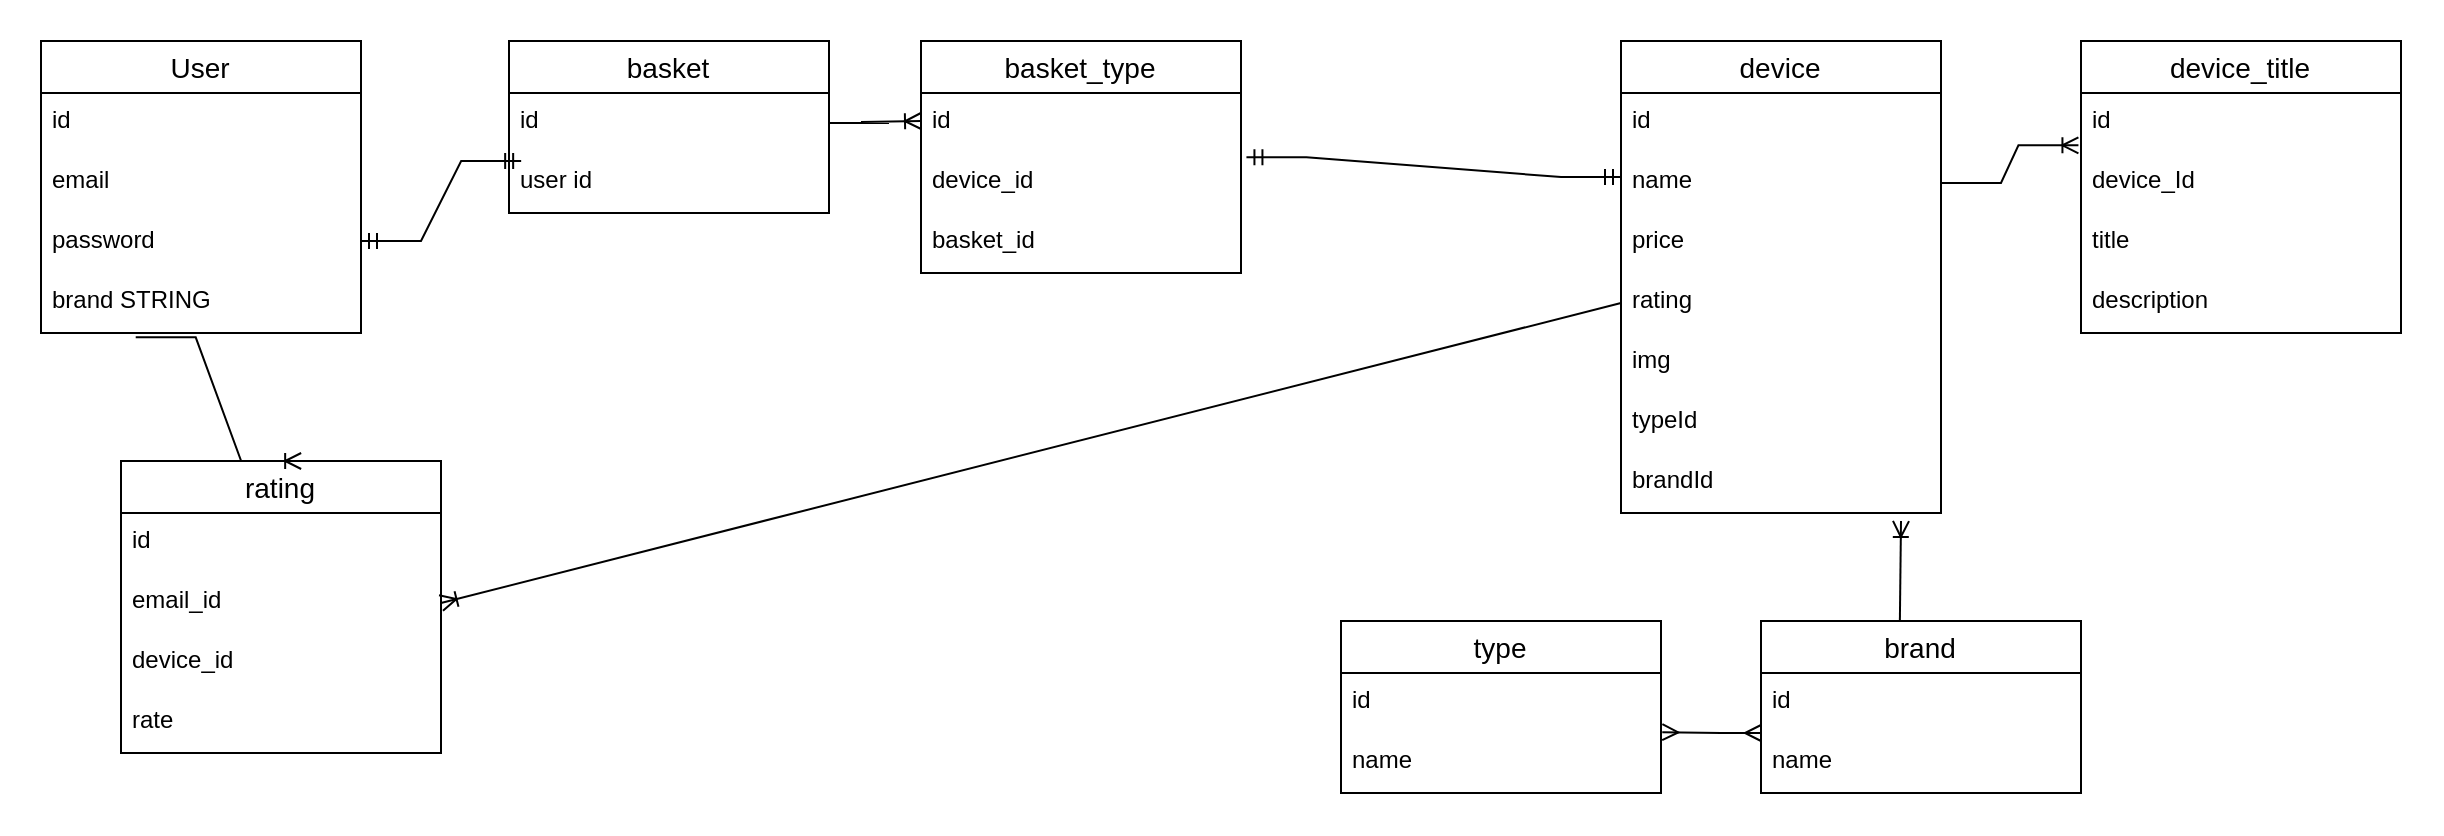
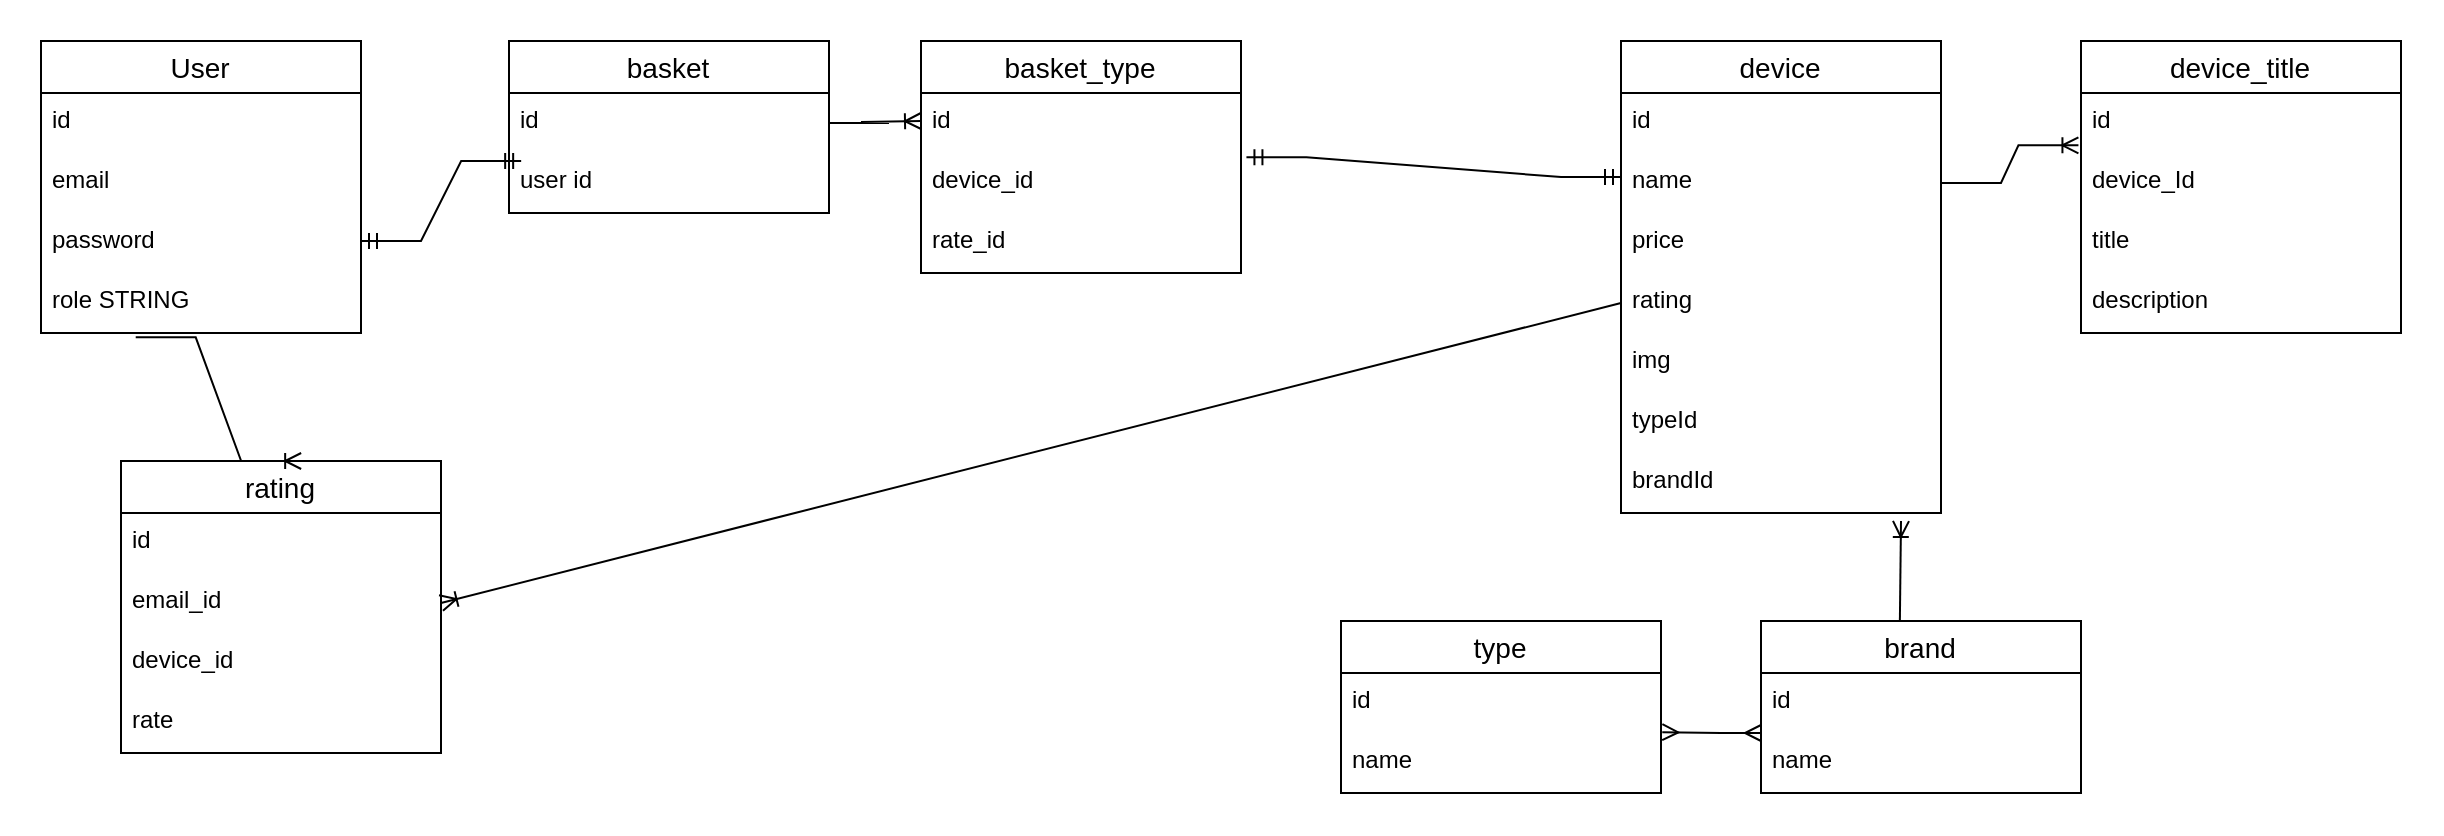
(989, 240) -> (976, 240)
(130, 300) -> (120, 300)
